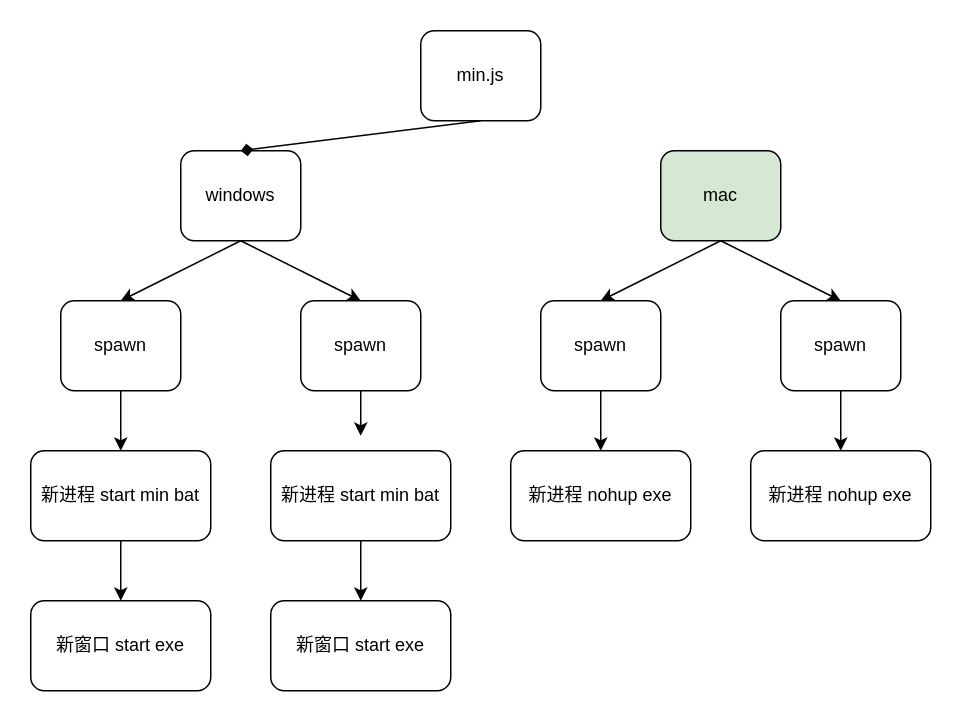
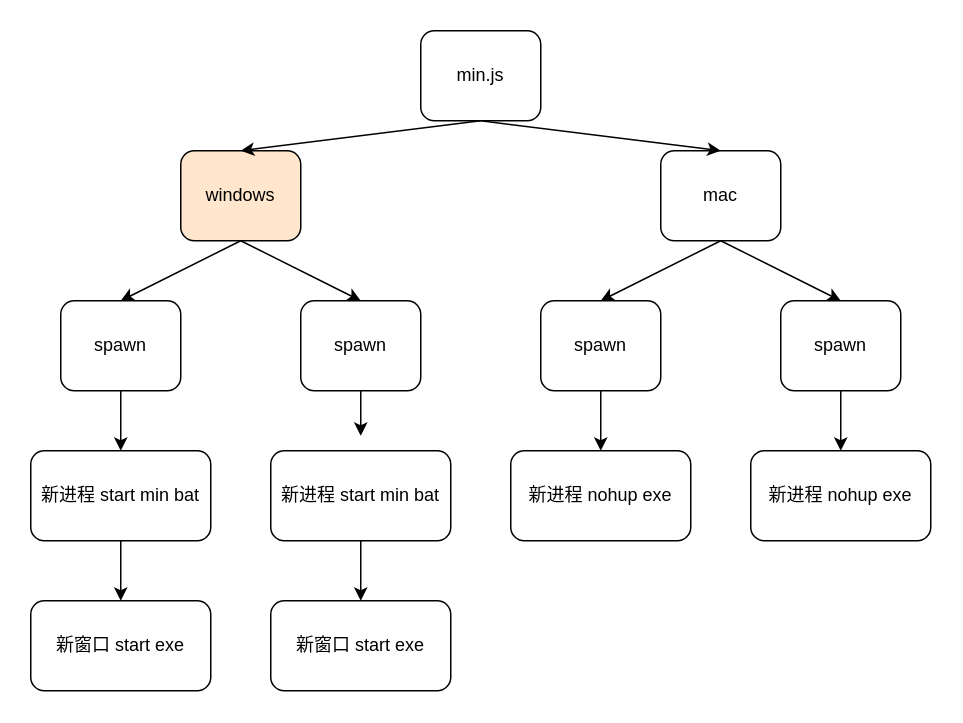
none -> (598, 135)
(253, 149) -> (252, 149)
(241, 196) -> (241, 196)
(721, 196) -> (721, 196)
